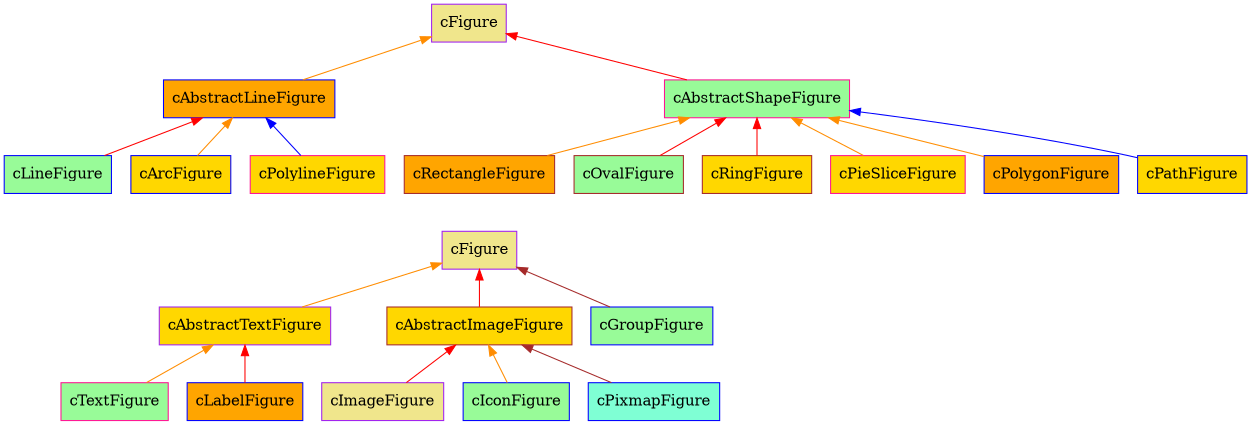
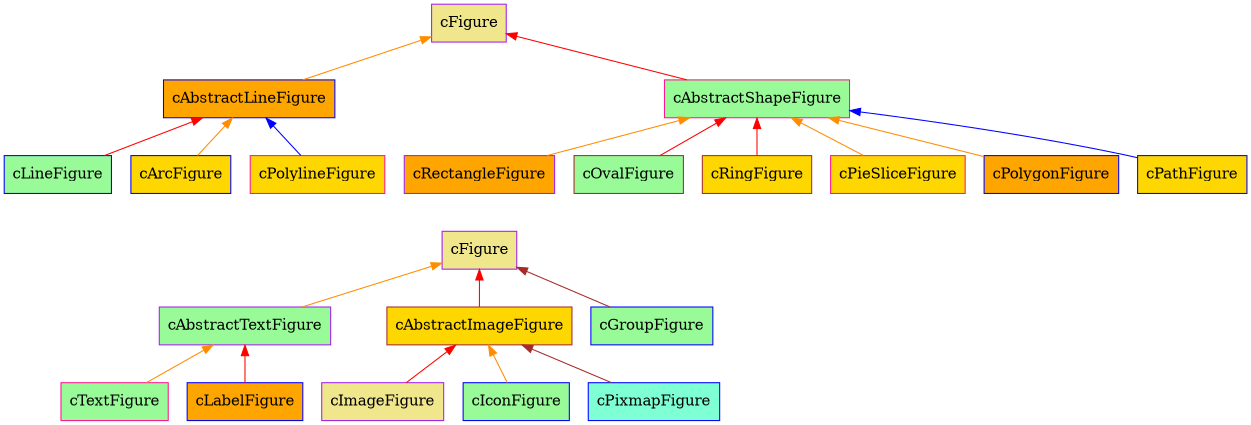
(479, 175) -> (479, 175)
(245, 326) -> (245, 326)
